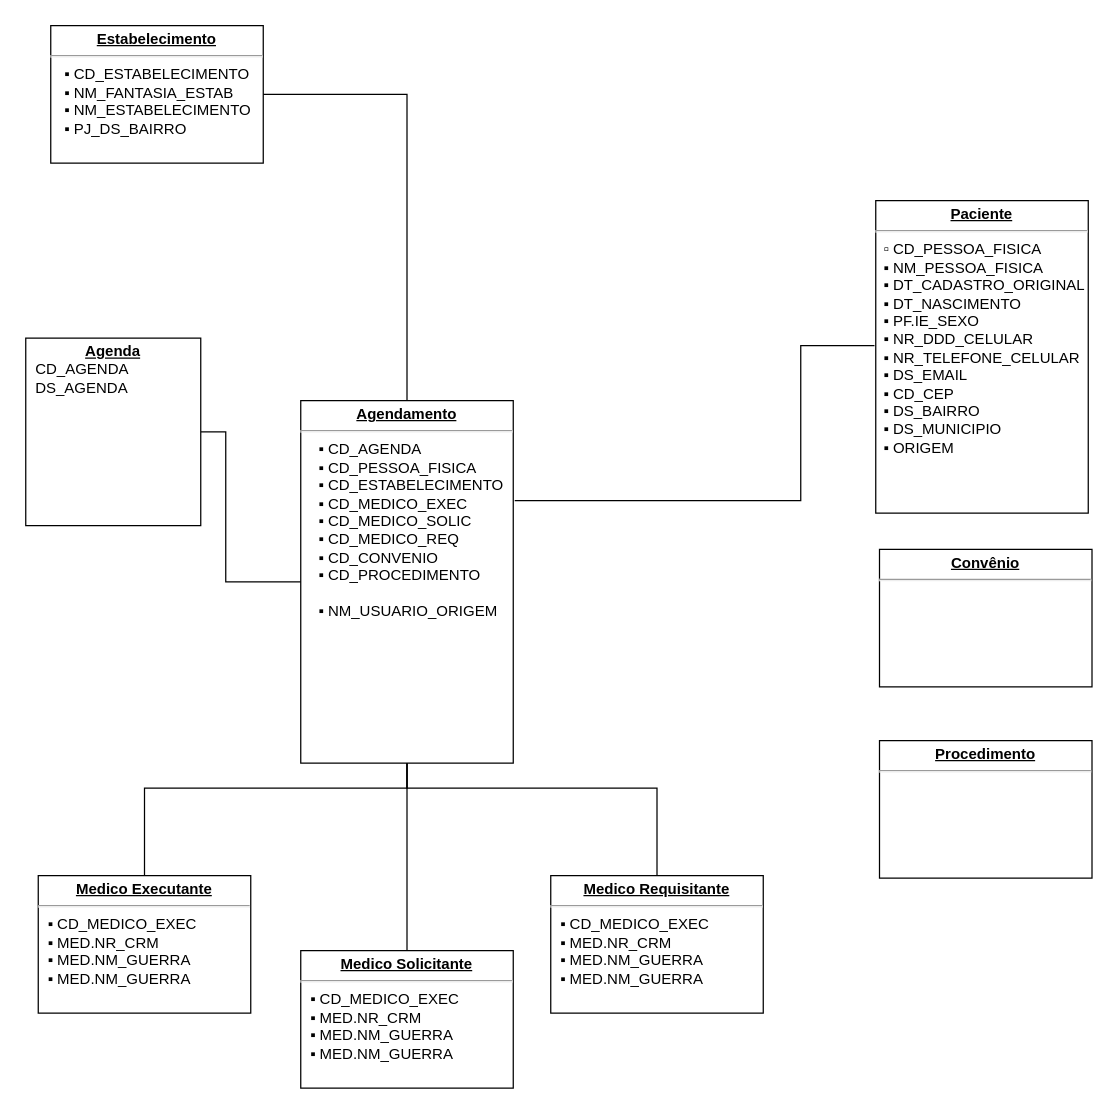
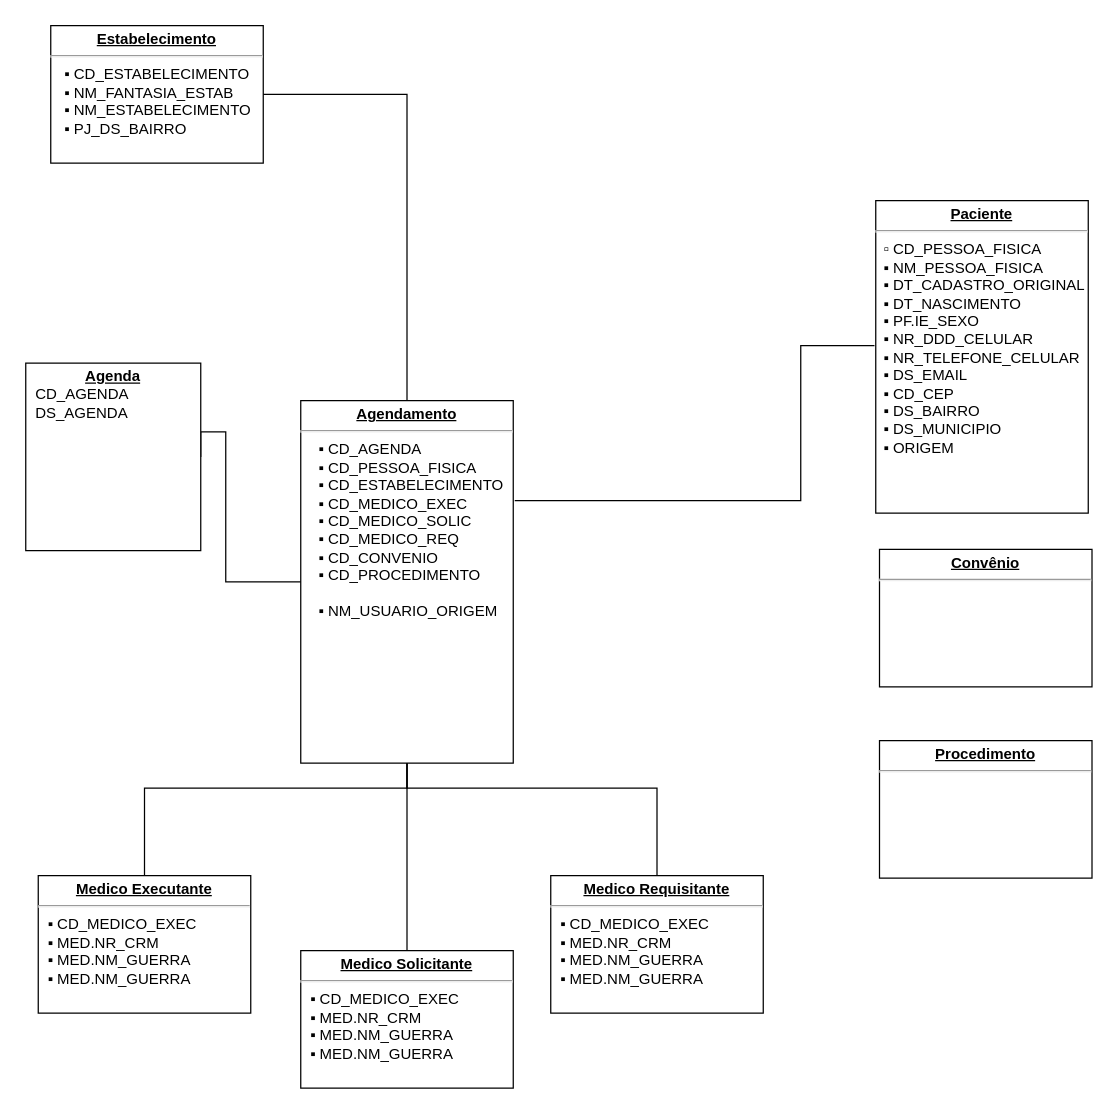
(113, 432) -> (113, 457)
